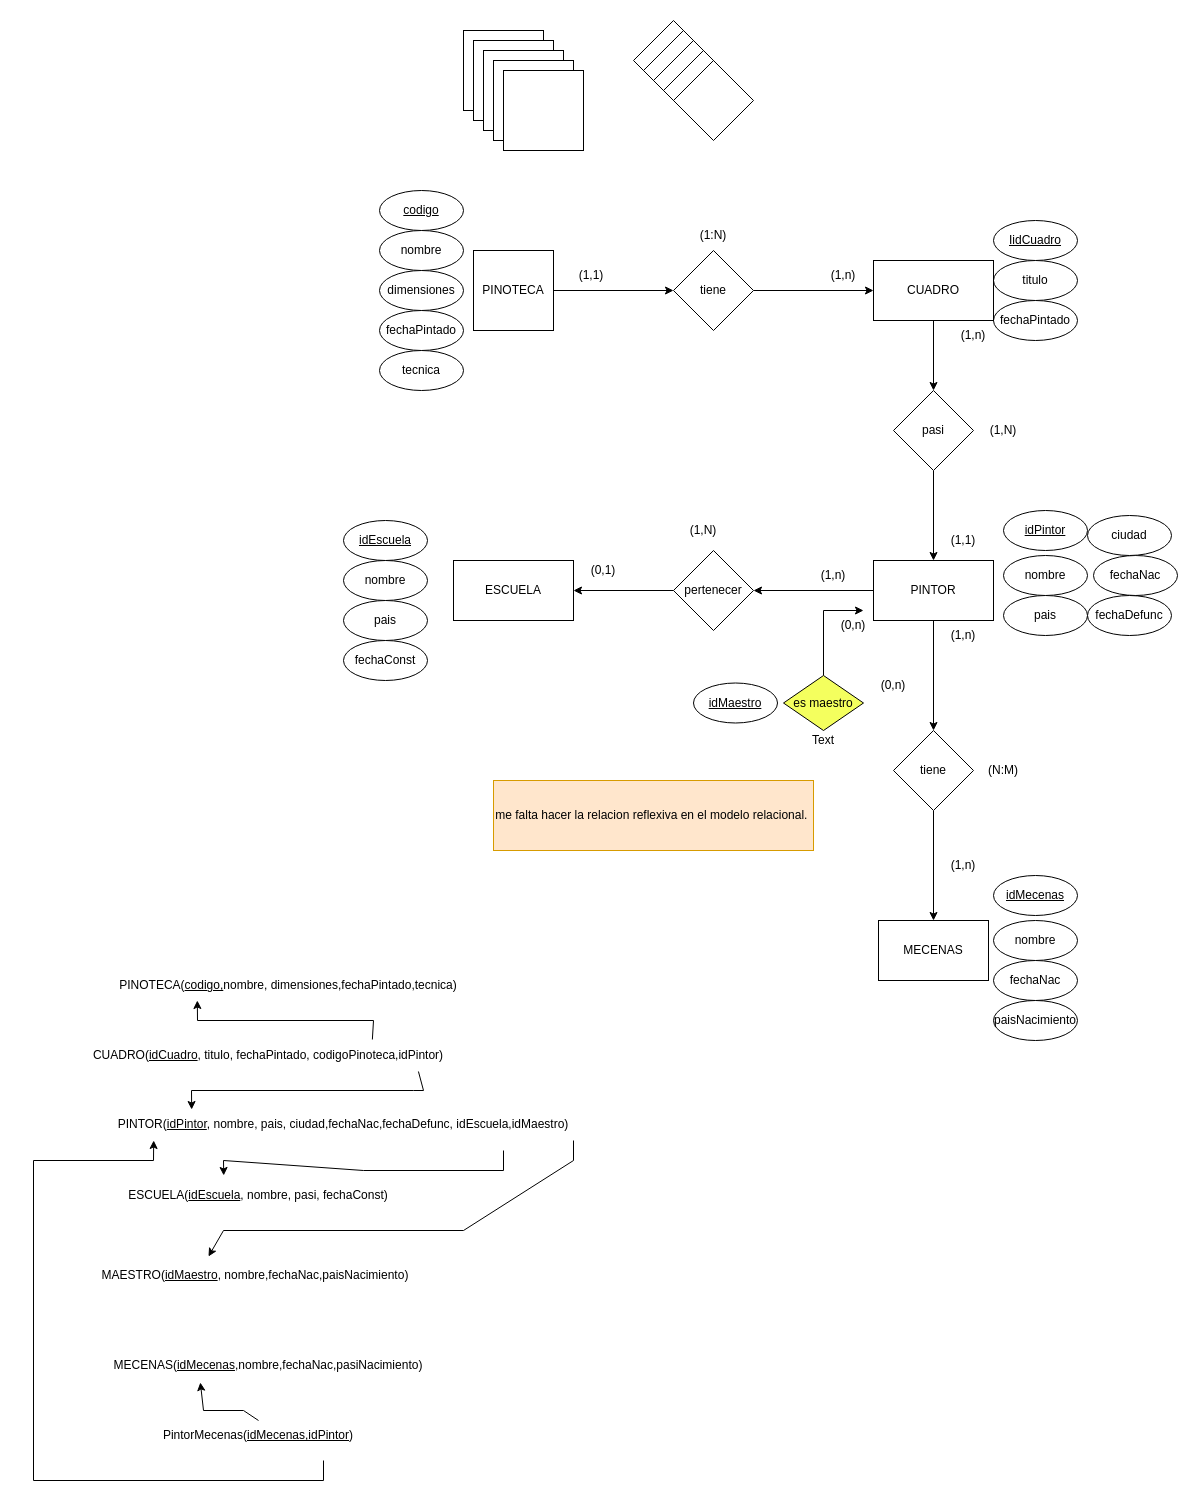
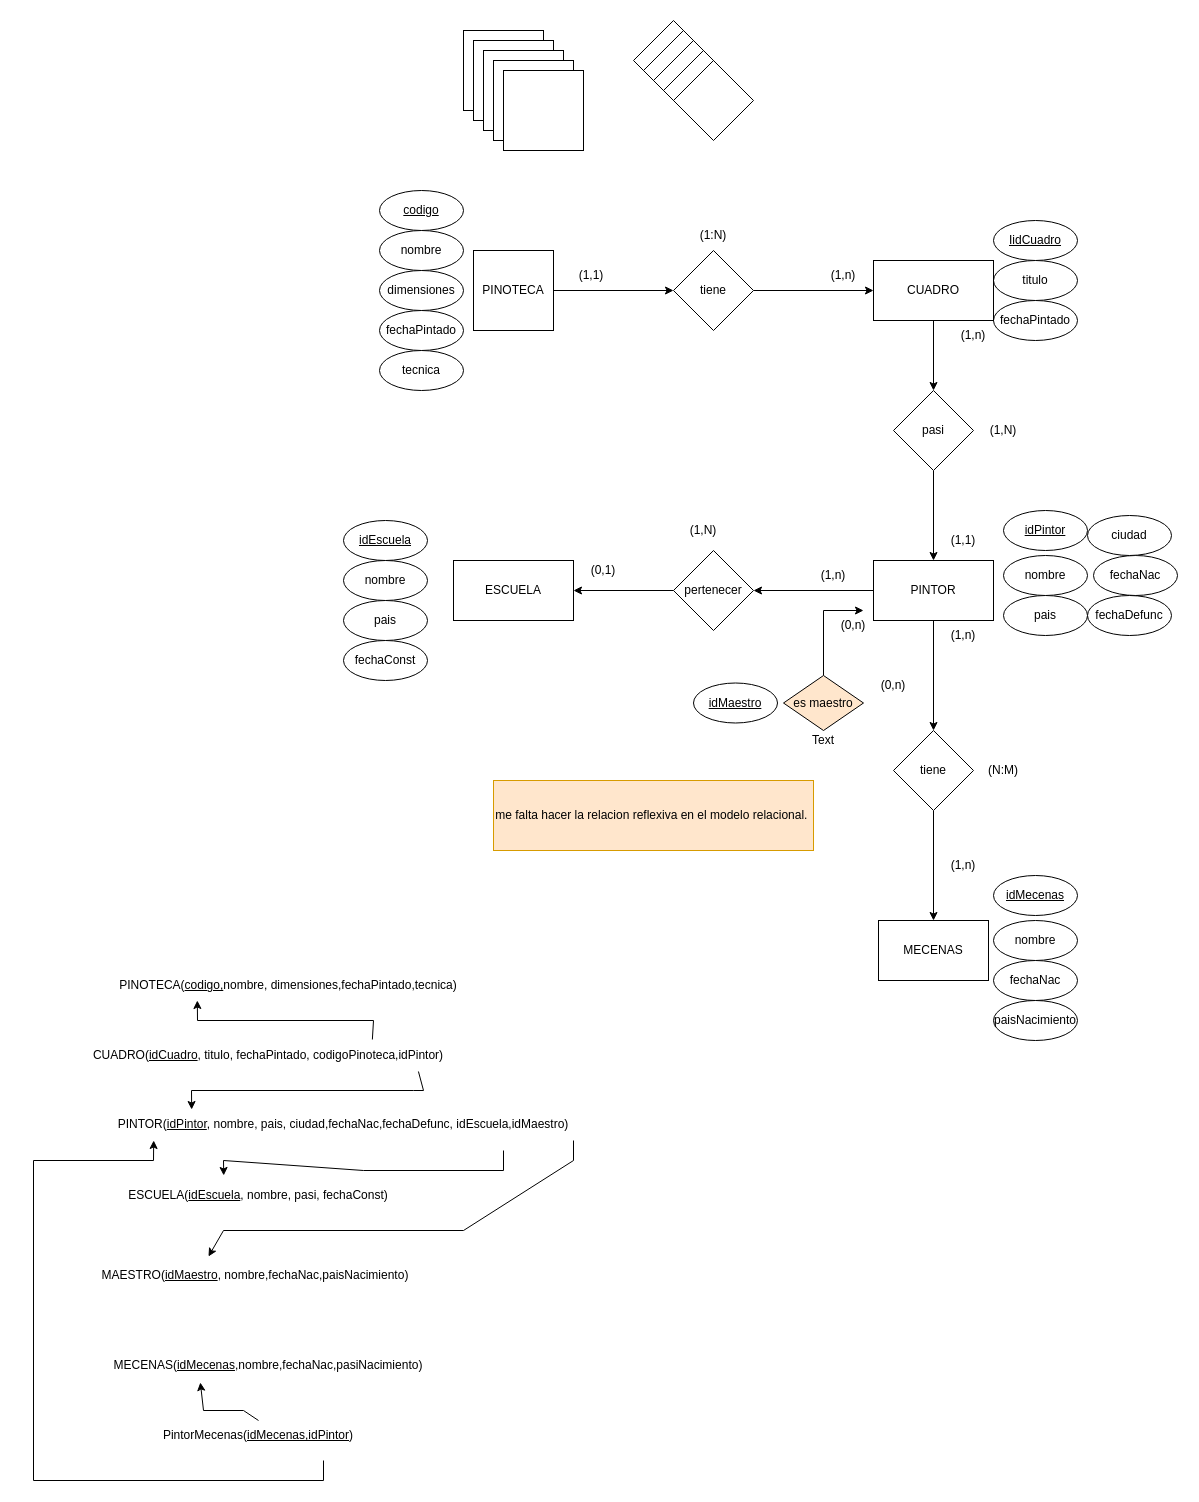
(824, 703) -> (824, 703)
